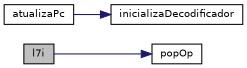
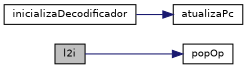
(87, 15) -> (150, 15)
(39, 54) -> (70, 54)
